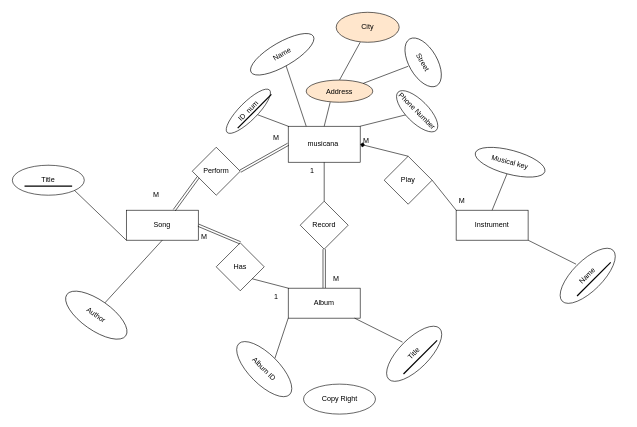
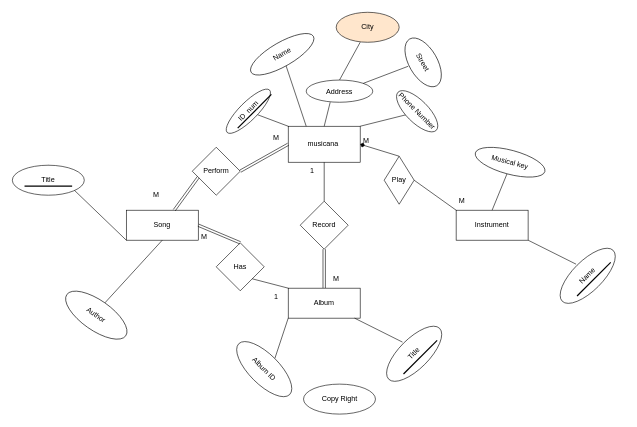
(340, 91) -> (340, 91)
(408, 180) -> (399, 180)
